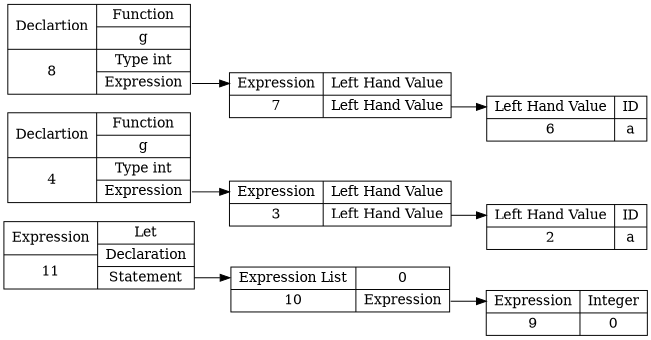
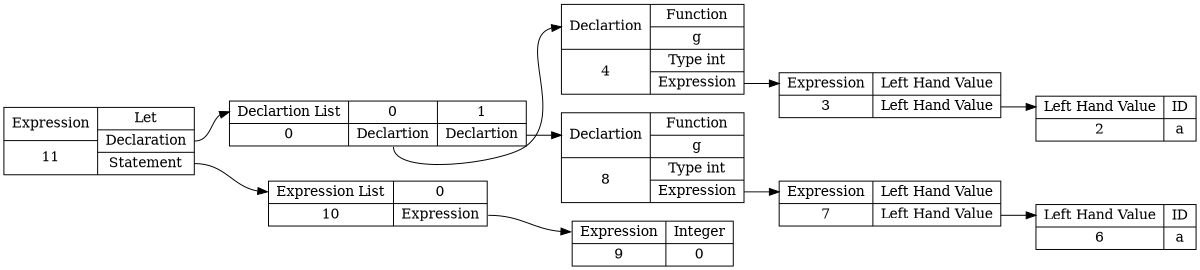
none -> (378, 124)
